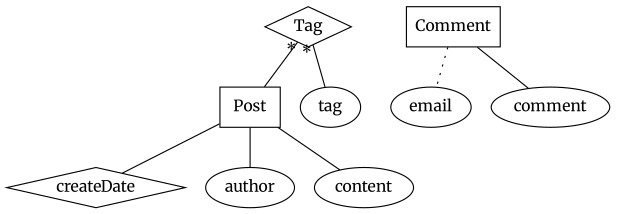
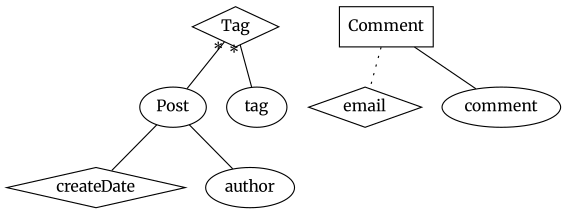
(250, 107) -> (173, 107)
(431, 107) -> (365, 107)
(364, 188) -> none
